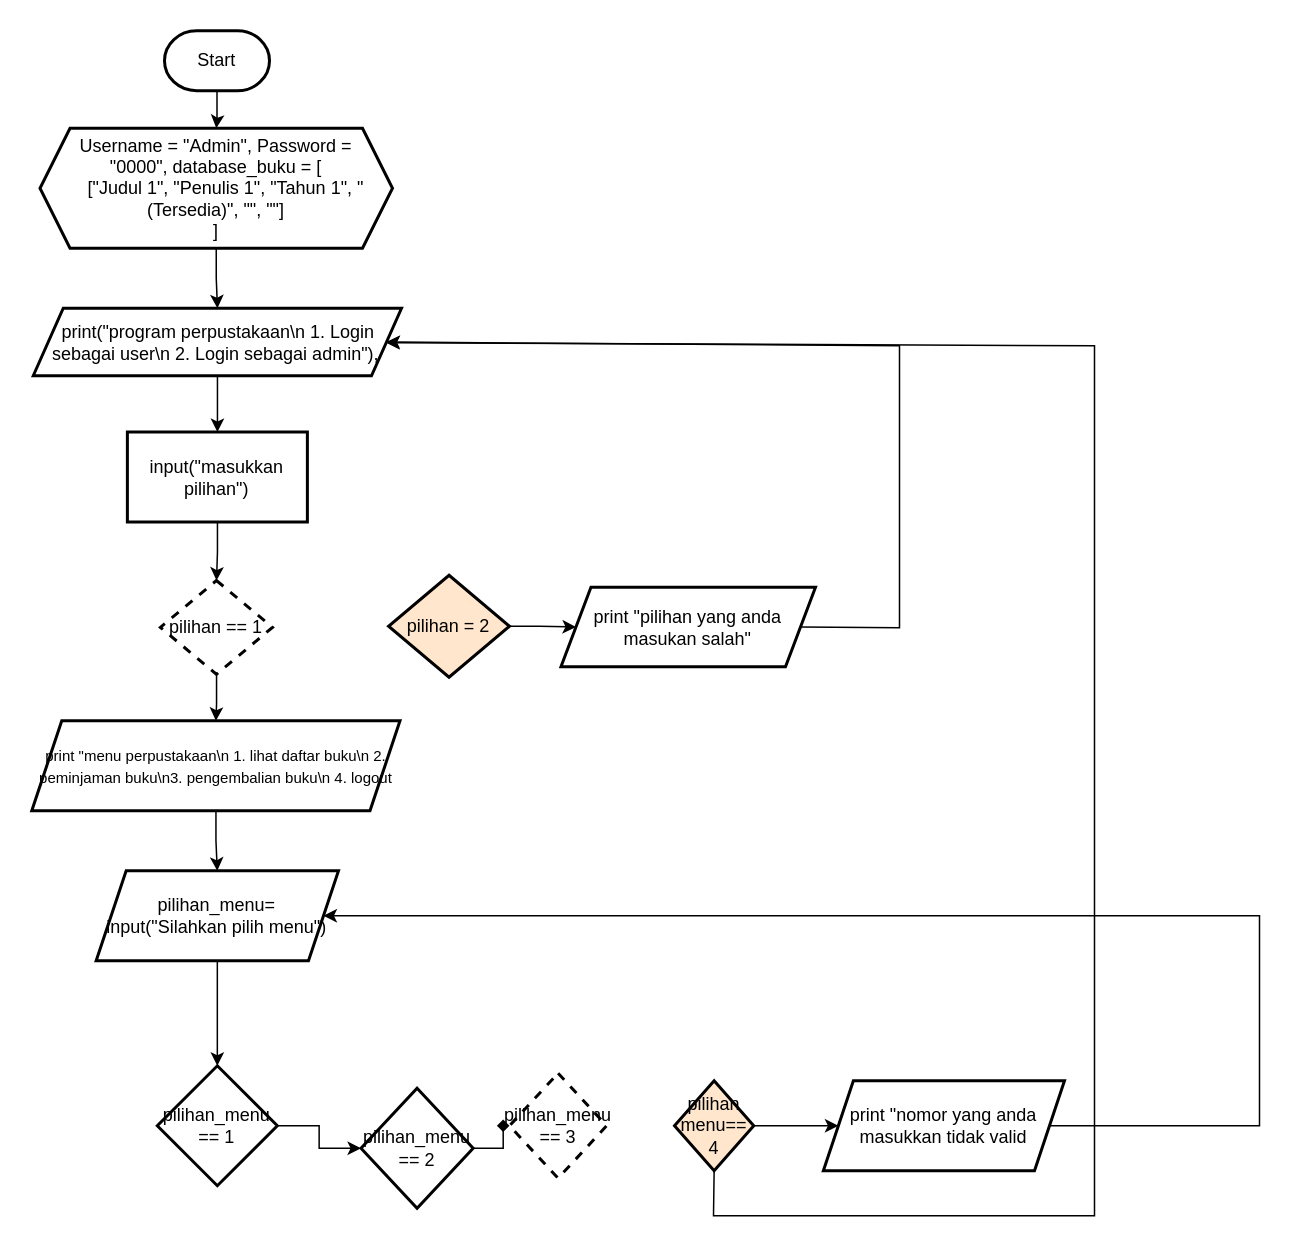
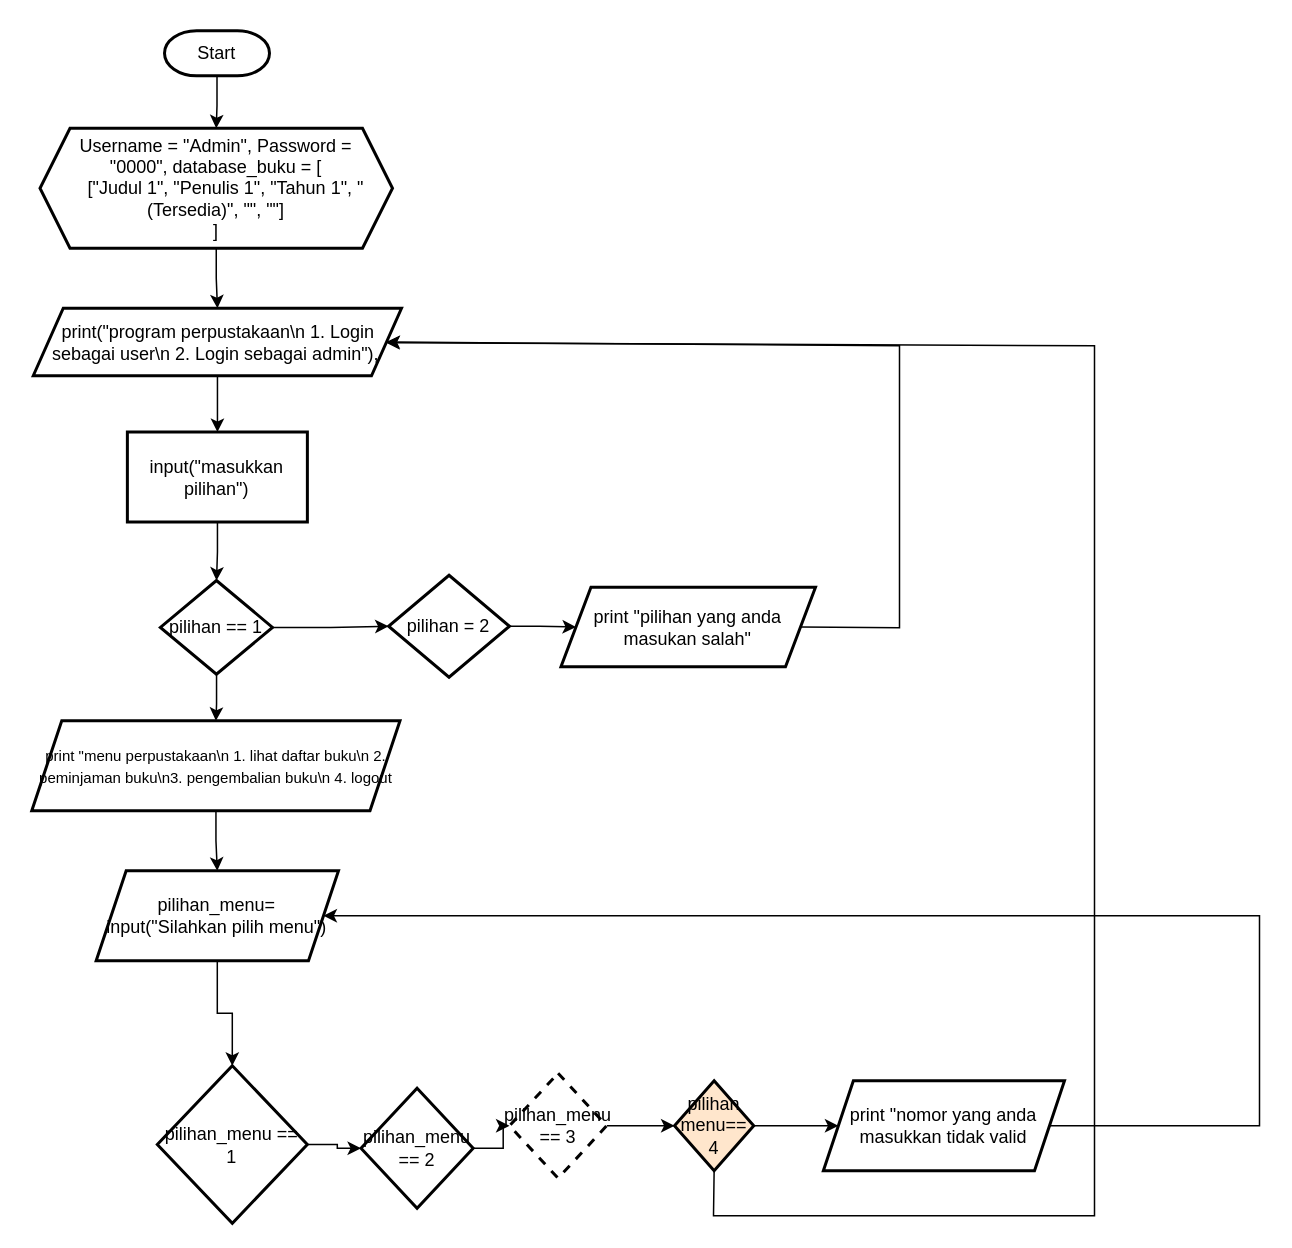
(217, 61) -> (217, 53)
(449, 626) -> (449, 626)
(216, 627) -> (216, 627)
none -> (325, 627)
(217, 1126) -> (232, 1145)
none -> (636, 1126)
(503, 1127) -> (503, 1128)
